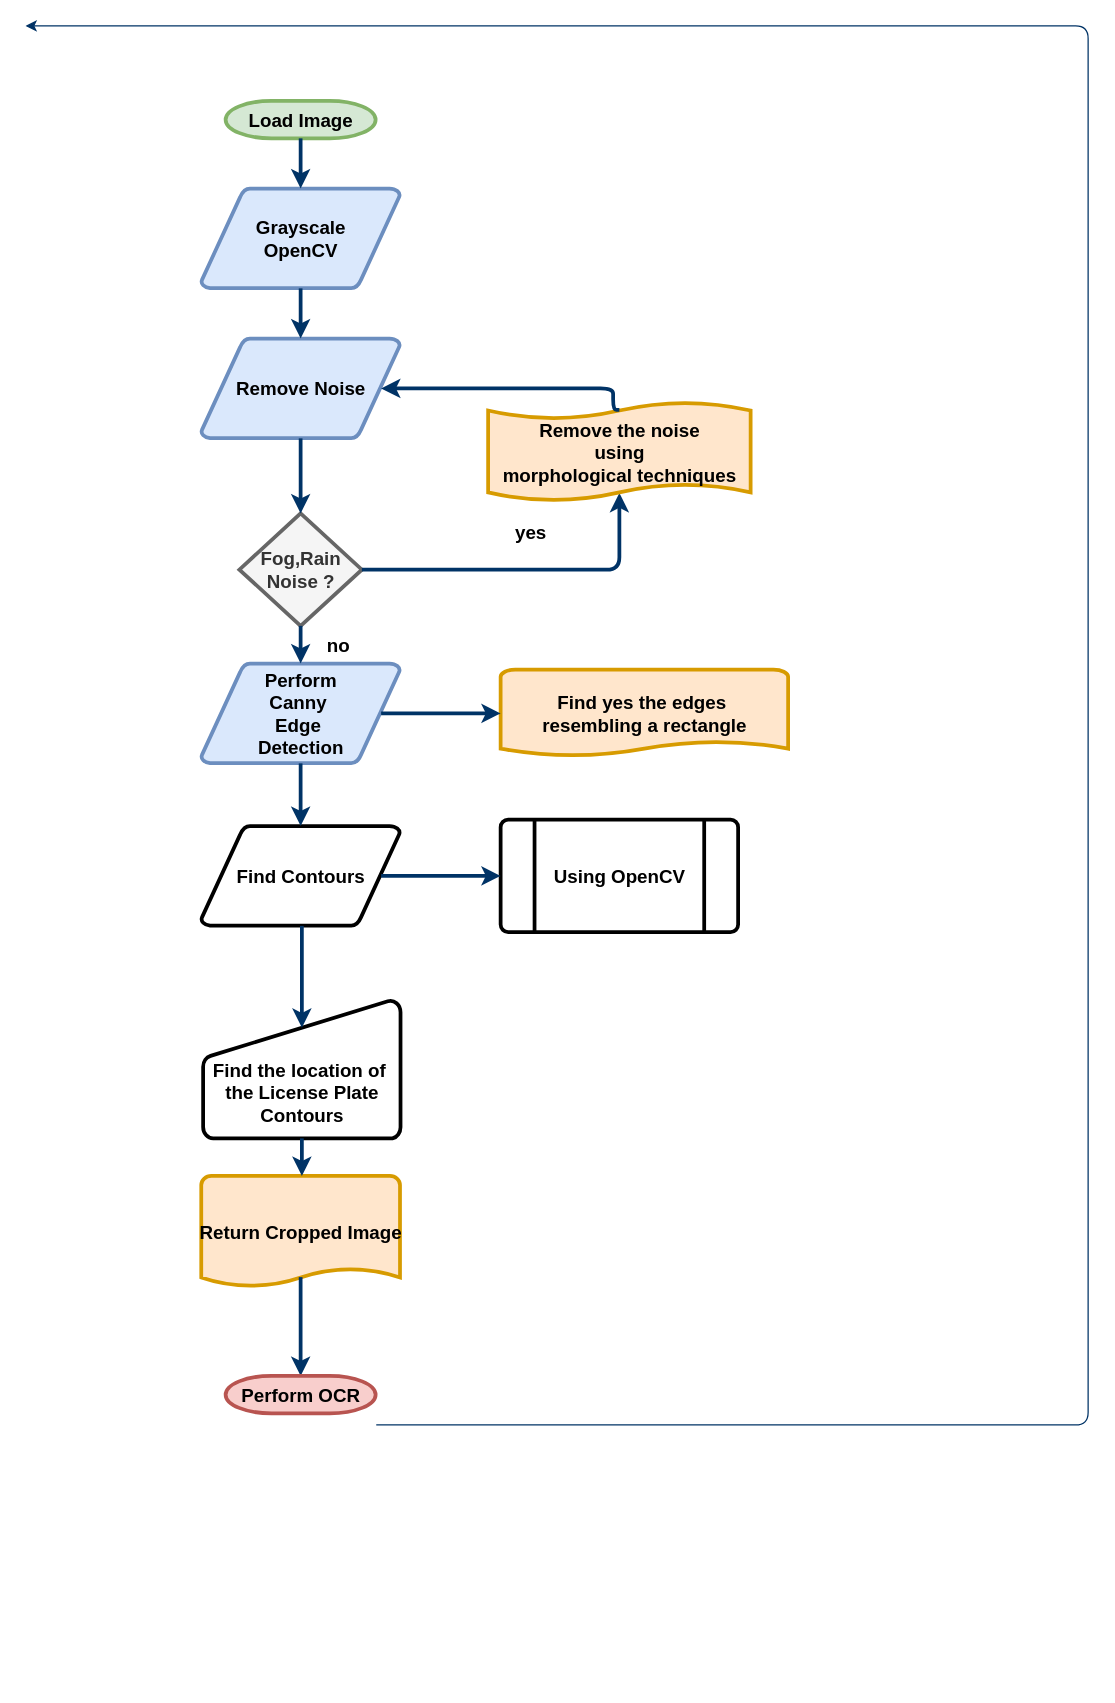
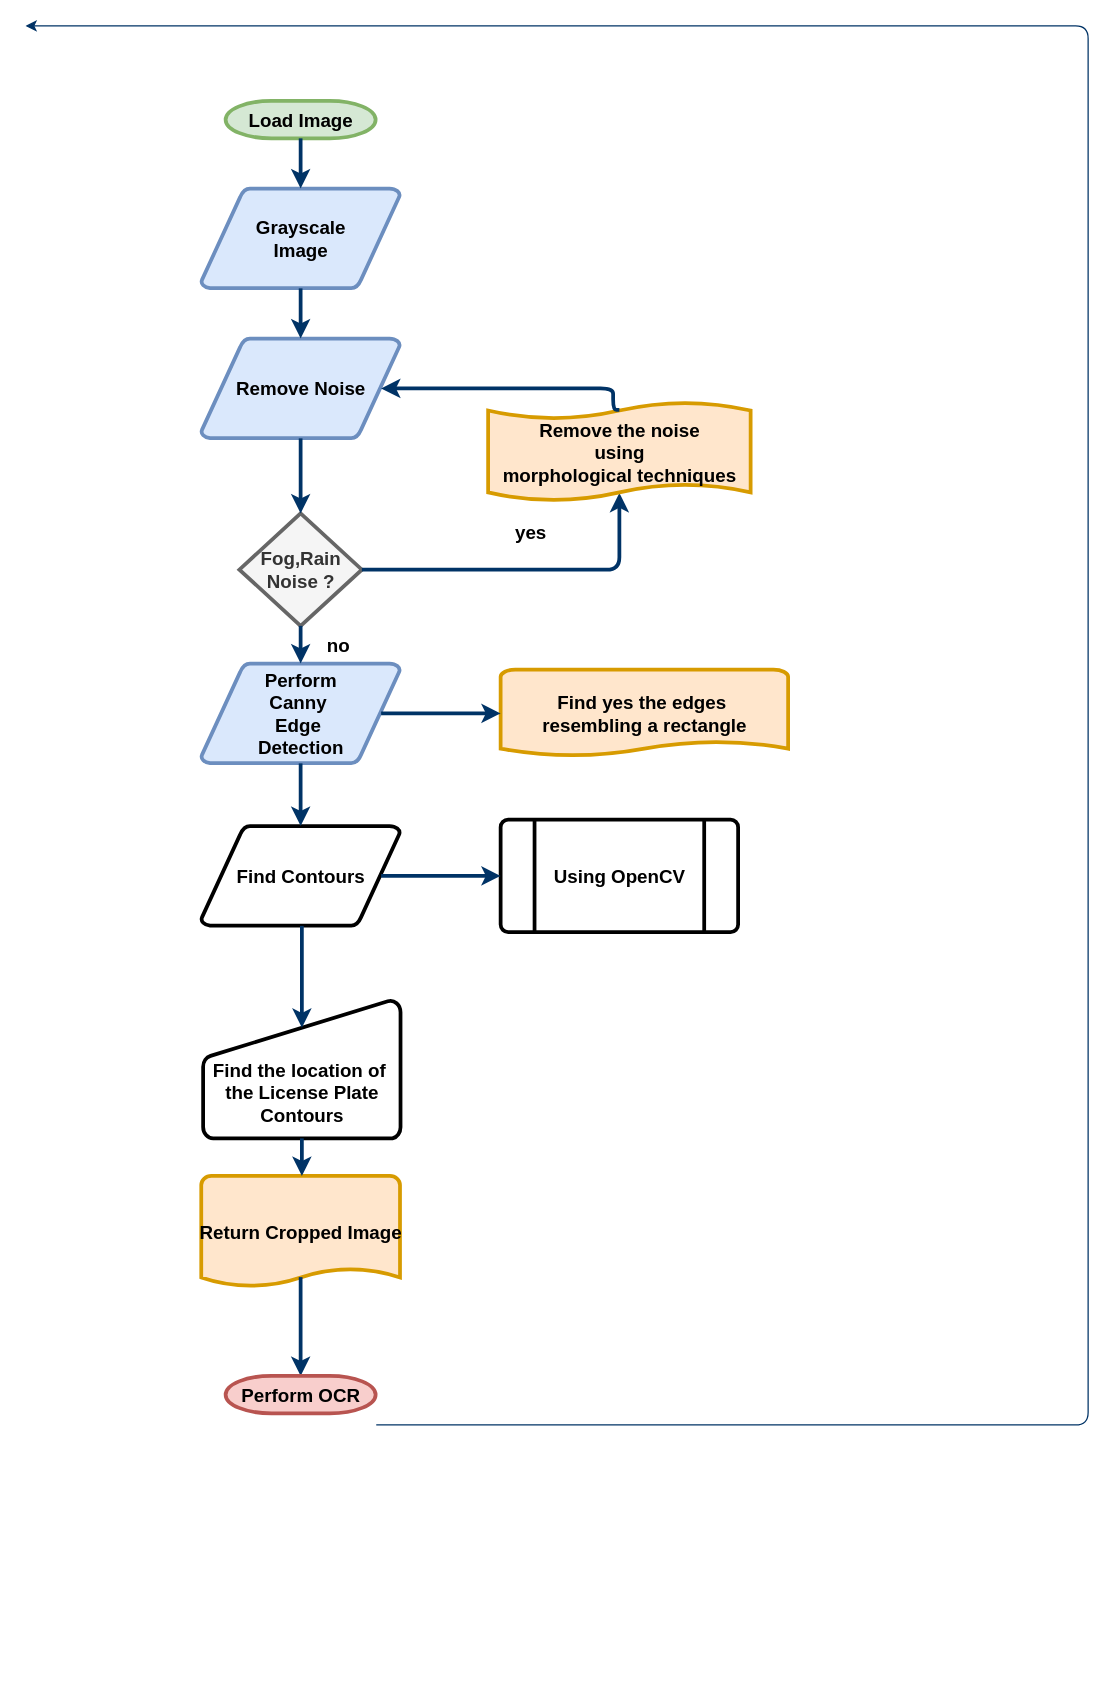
(301, 238) -> (301, 238)
